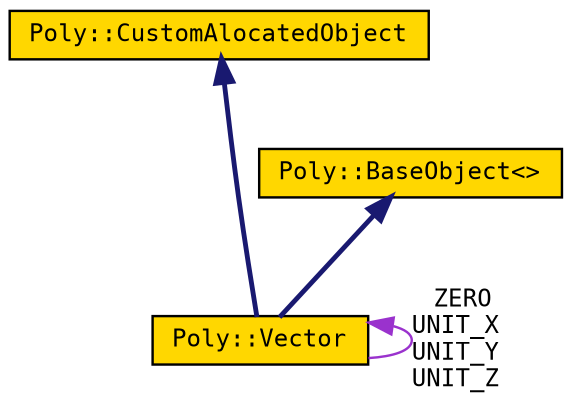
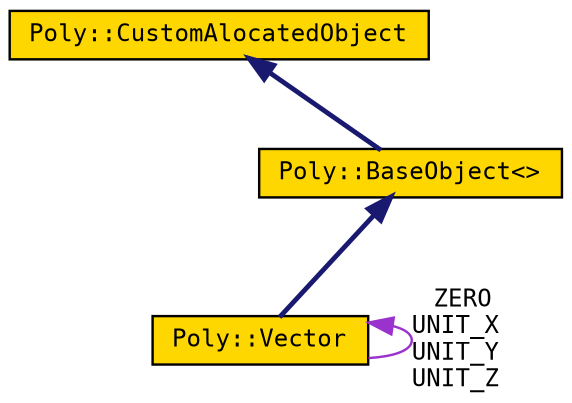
(239, 200) -> (325, 111)
